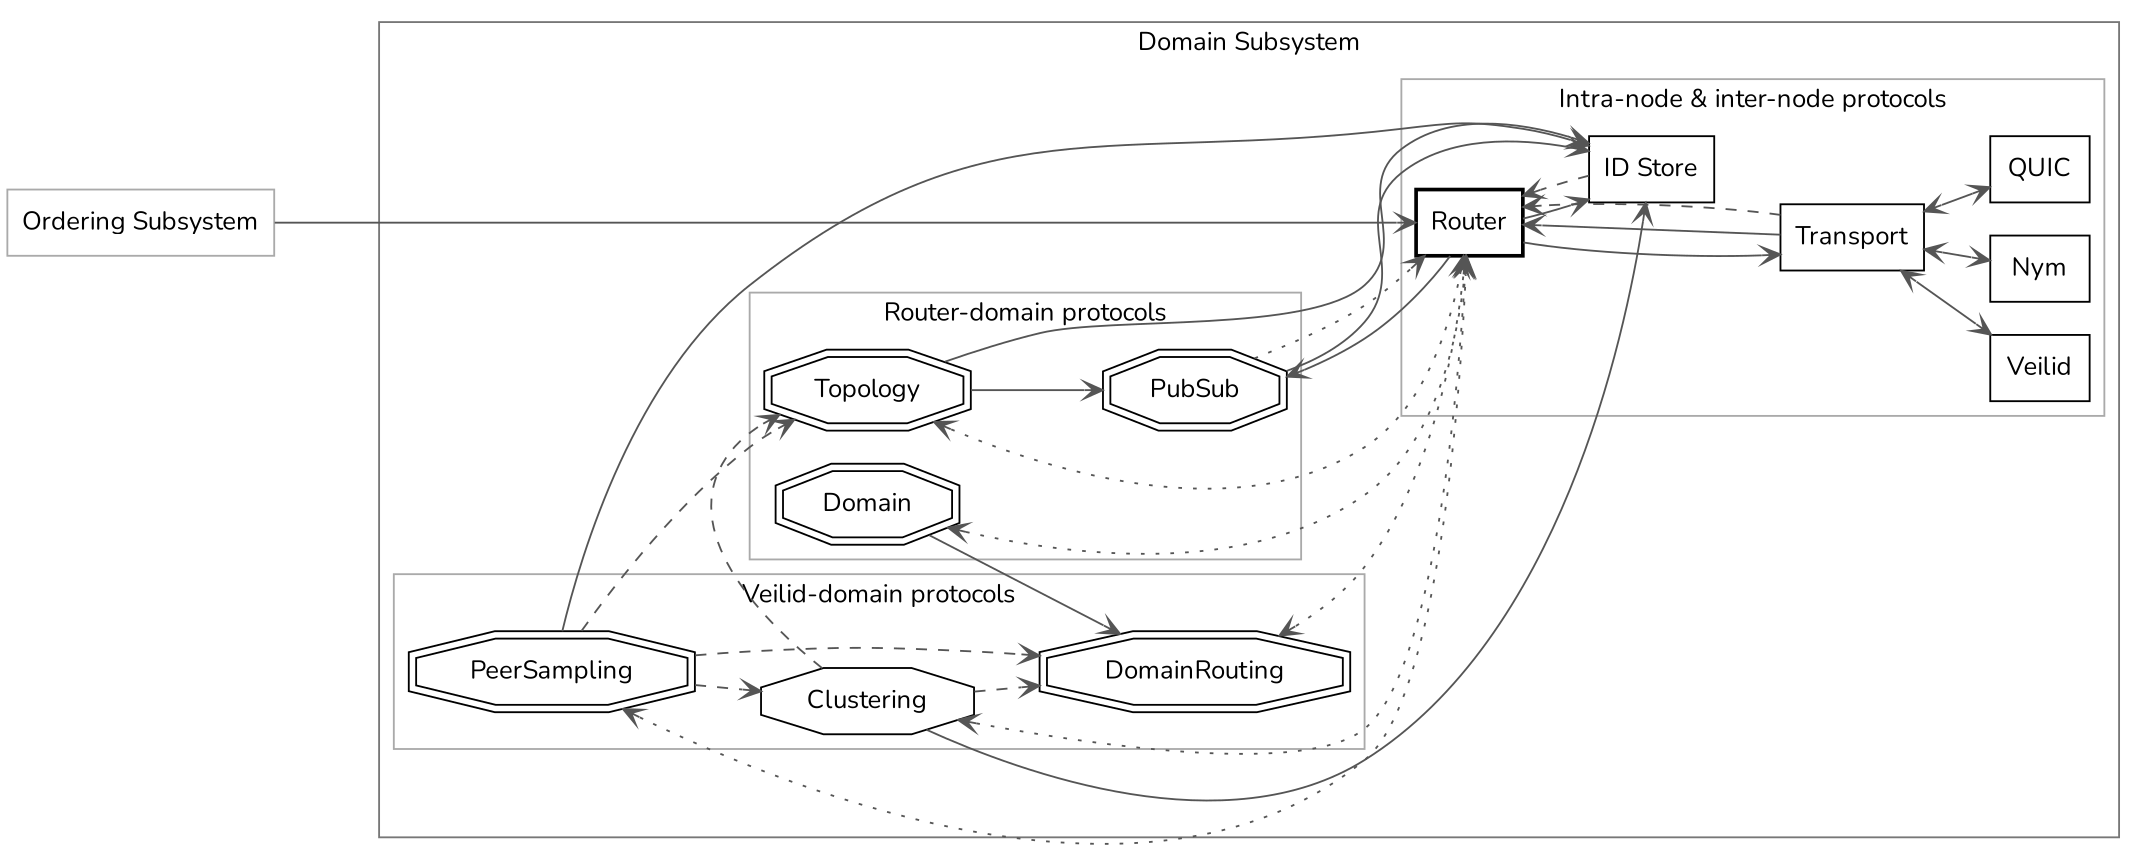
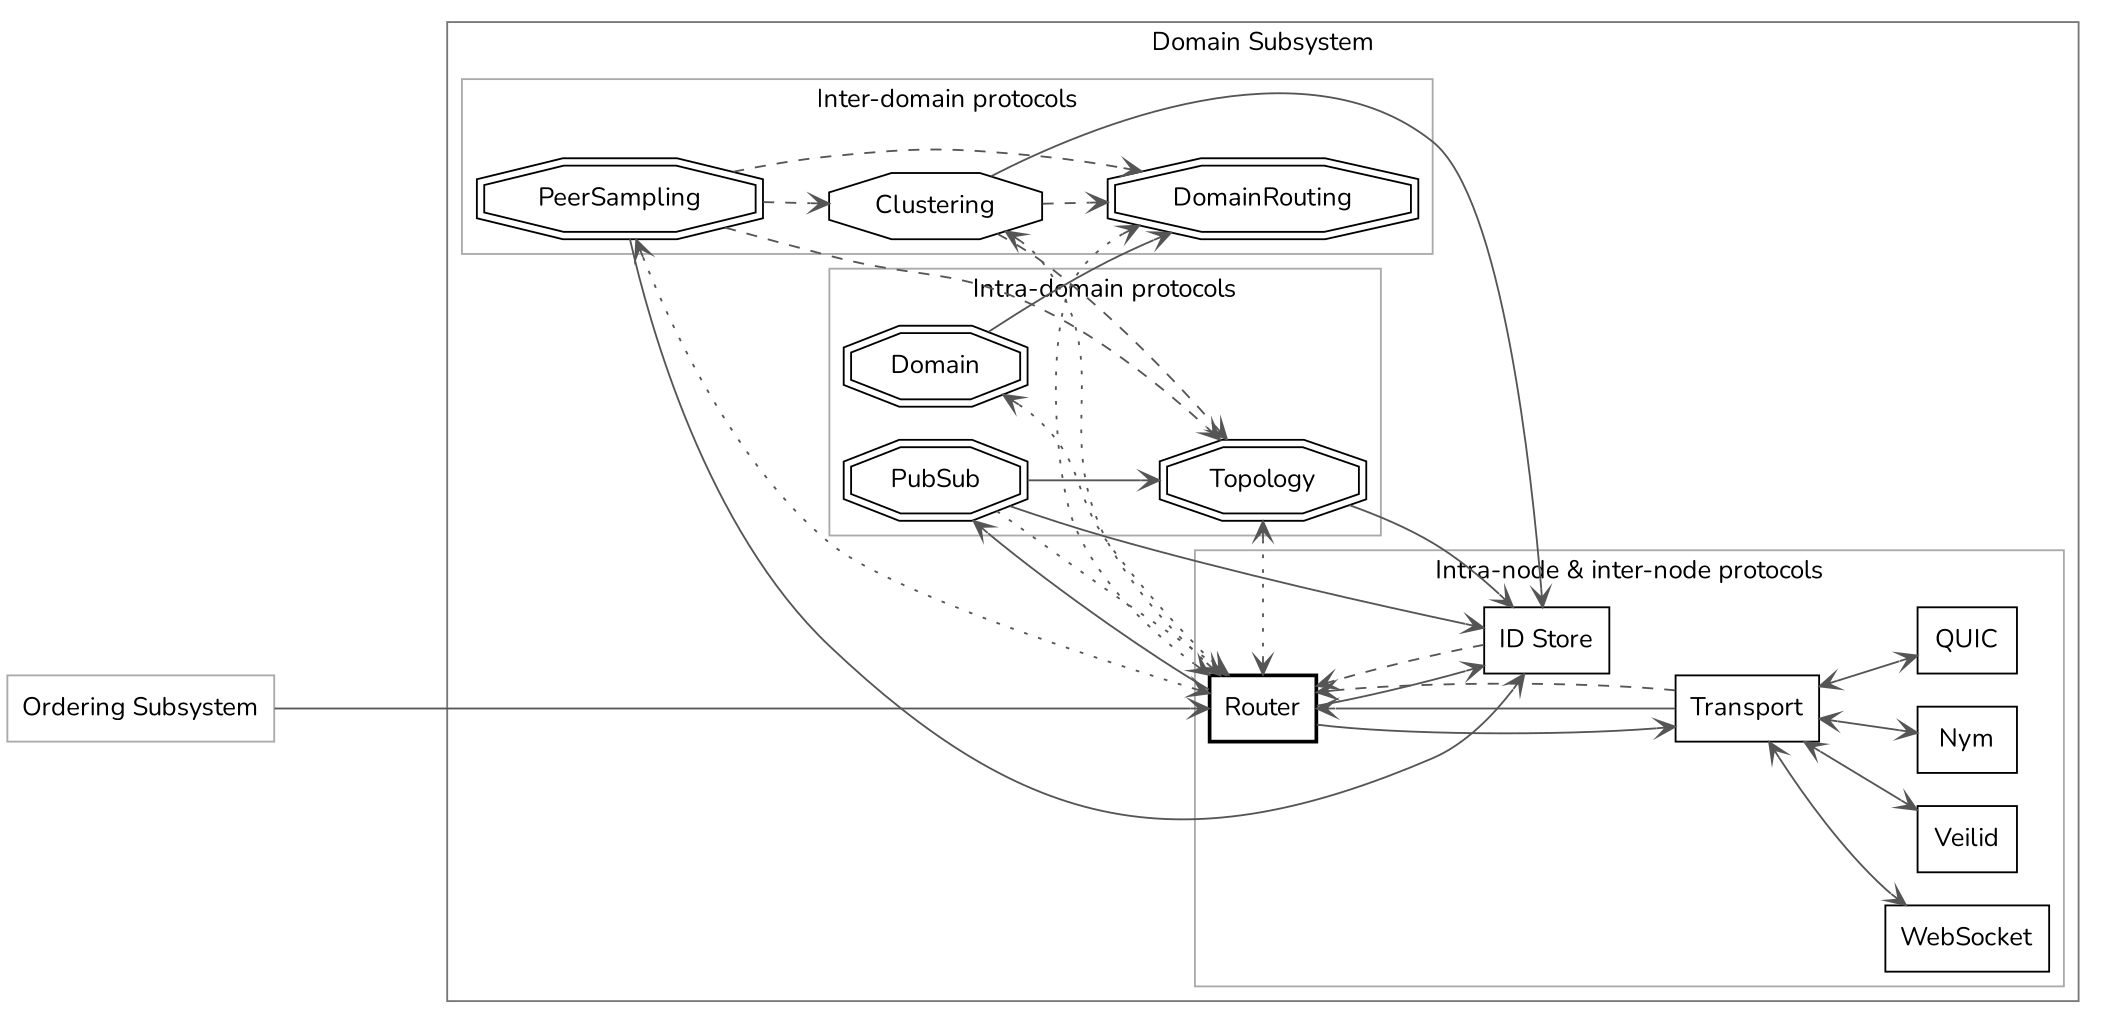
(1025, 314) -> (1105, 290)
(1028, 390) -> (1098, 480)
(879, 595) -> (947, 100)
none -> (1967, 939)
